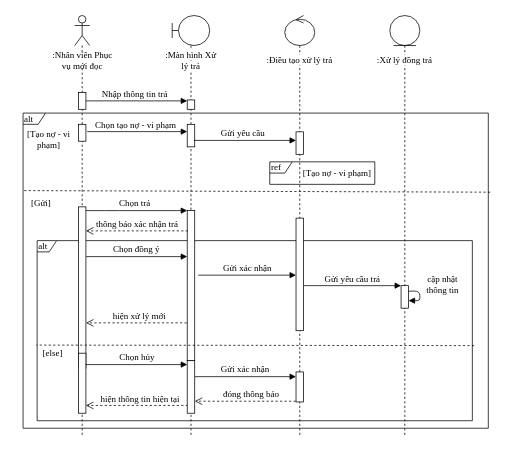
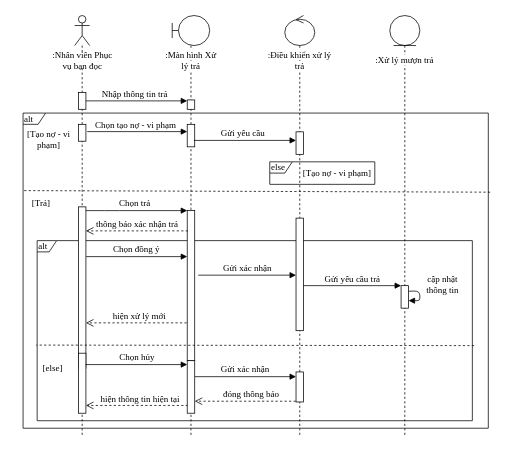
(83, 60) -> (83, 60)
(300, 60) -> (300, 60)
(405, 60) -> (405, 60)
(279, 168) -> (280, 168)
(41, 203) -> (41, 203)
(53, 353) -> (53, 368)
